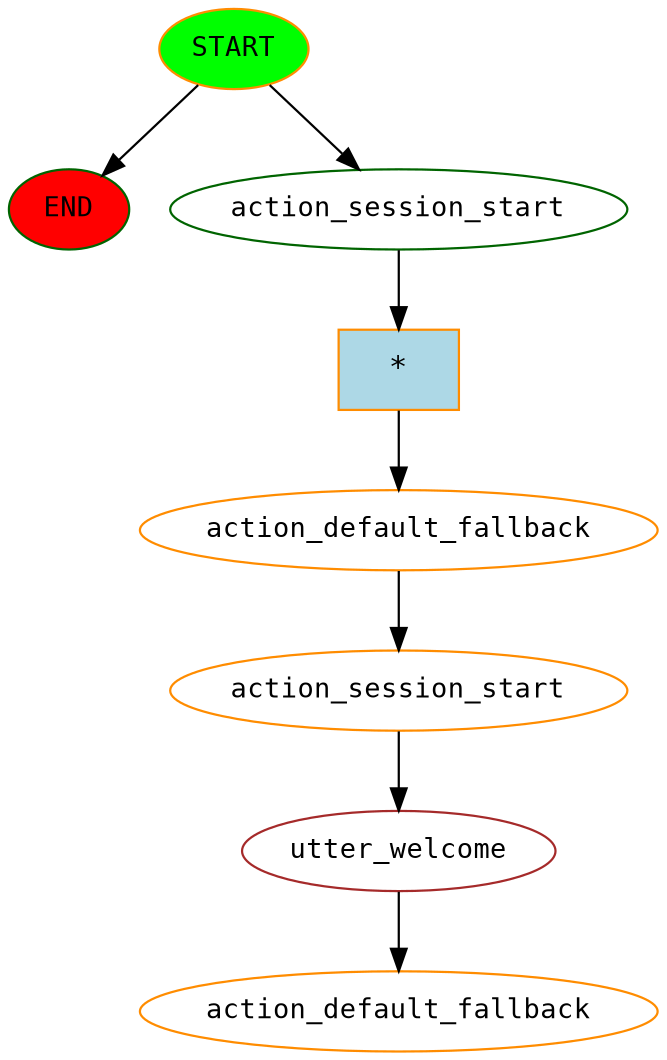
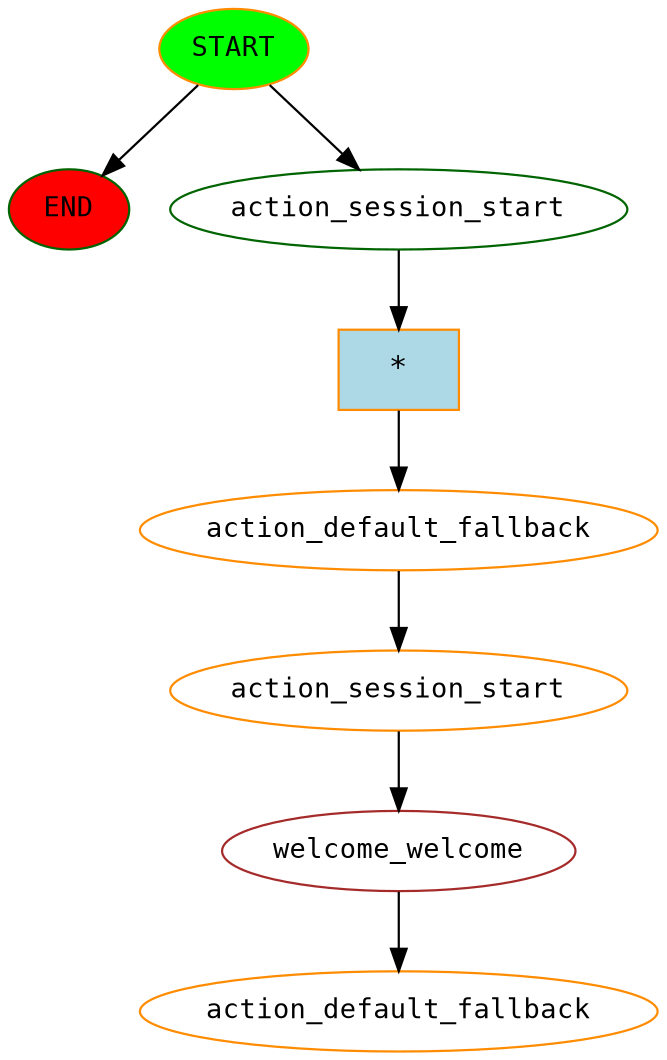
(399, 851) -> (399, 851)
